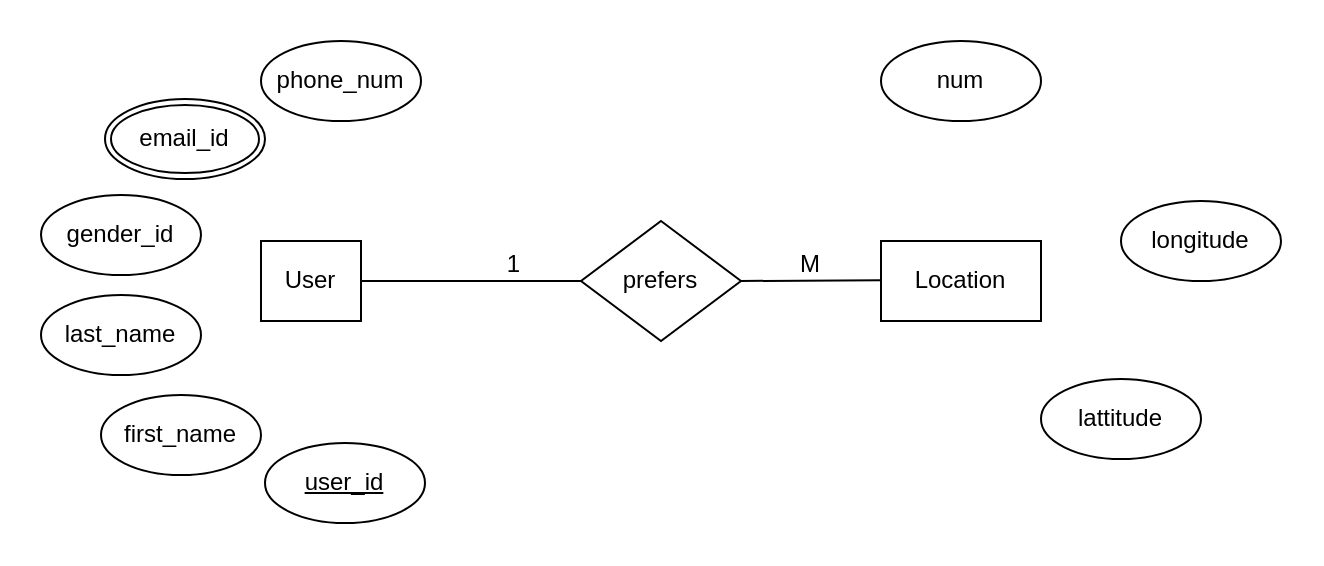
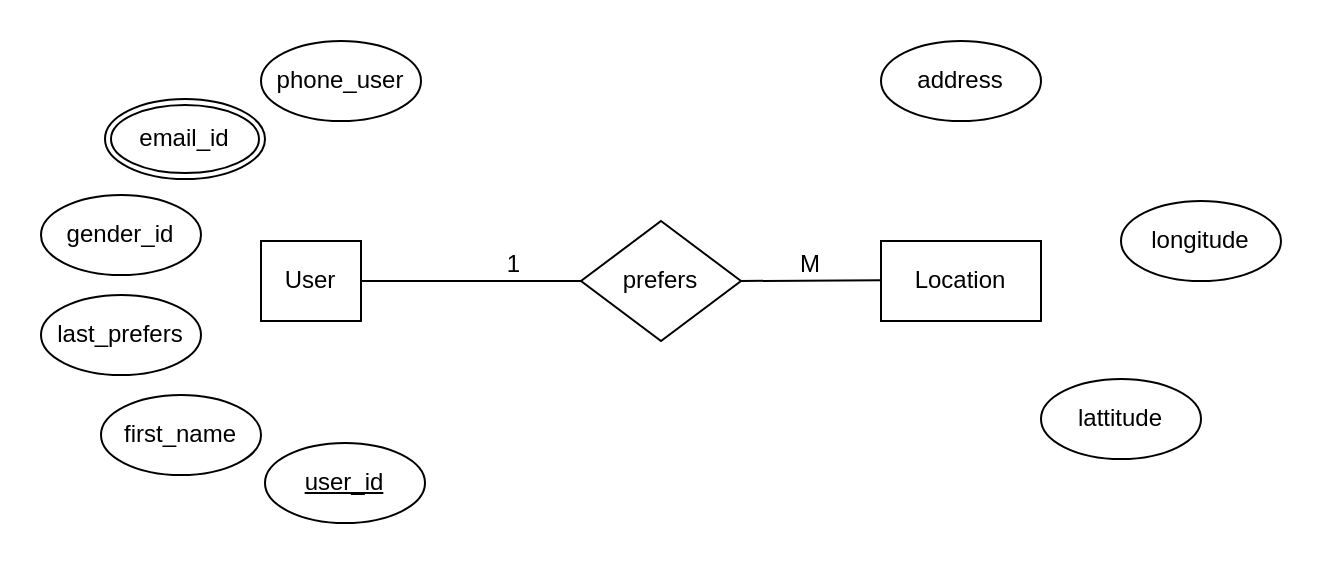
(341, 81) -> (341, 81)
(961, 81) -> (961, 81)
(121, 335) -> (121, 335)
